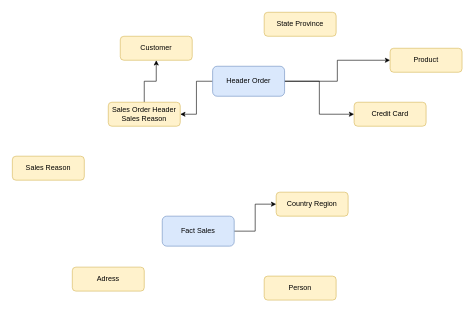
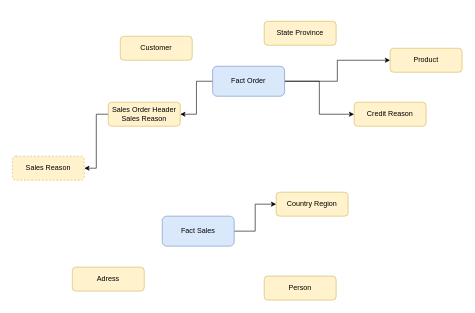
(300, 24) -> (300, 33)
(144, 81) -> (96, 114)
(249, 81) -> (249, 81)
(390, 114) -> (390, 114)
(48, 168) -> (48, 168)
